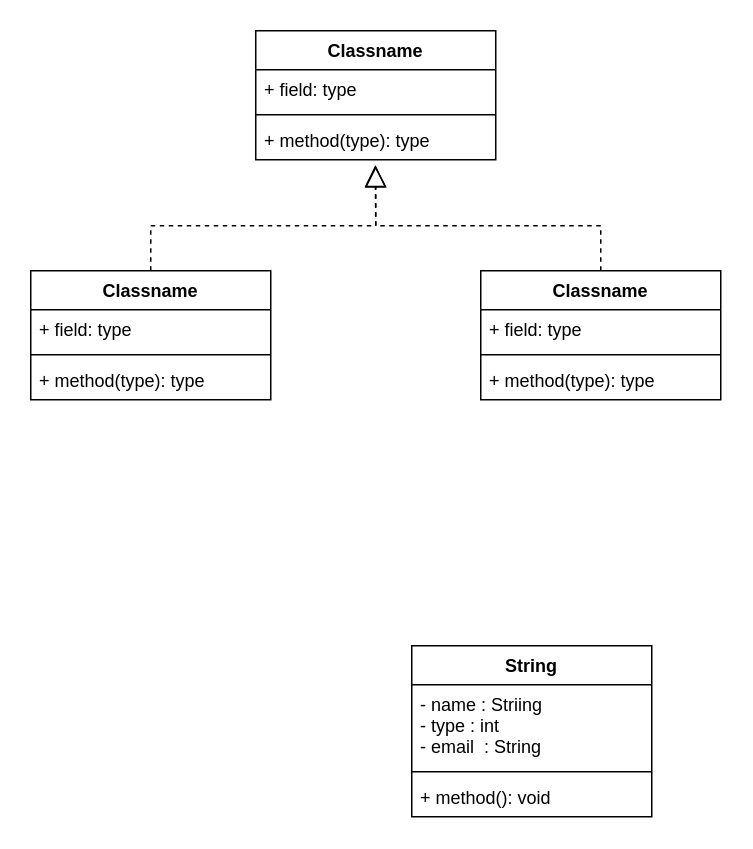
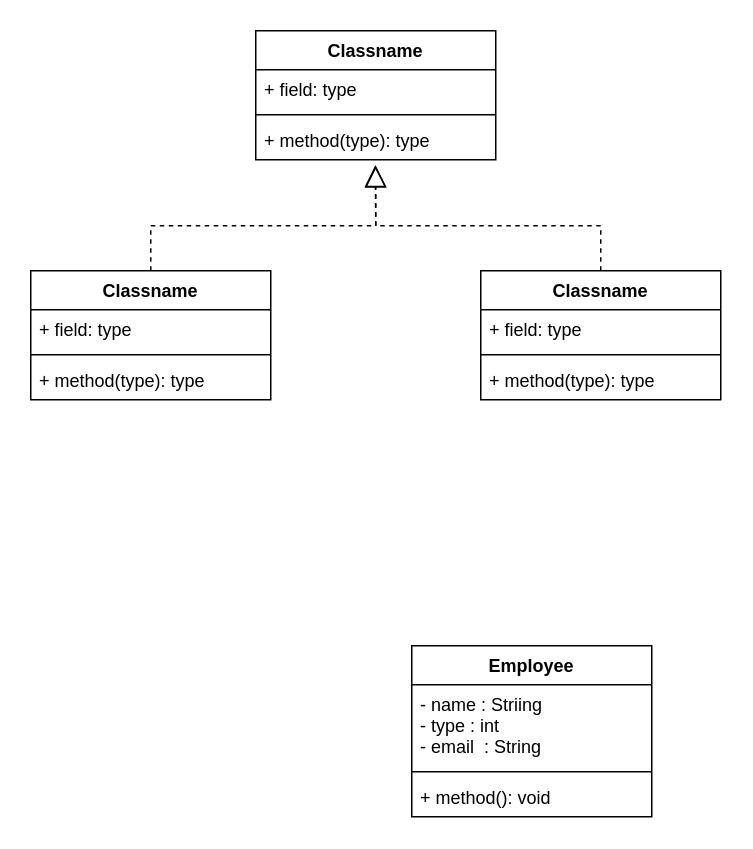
(531, 666) -> (531, 666)
